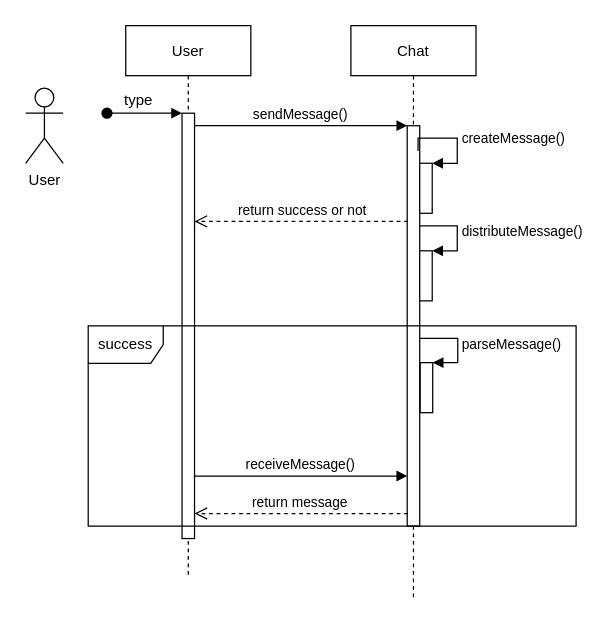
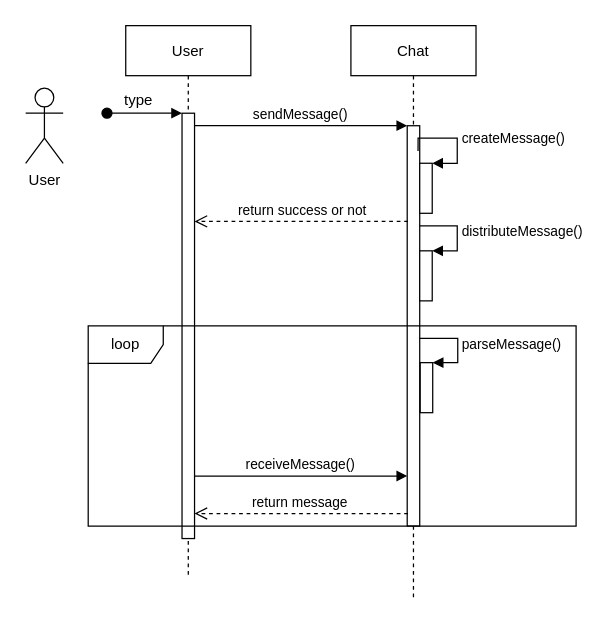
(126, 344) -> (126, 344)
